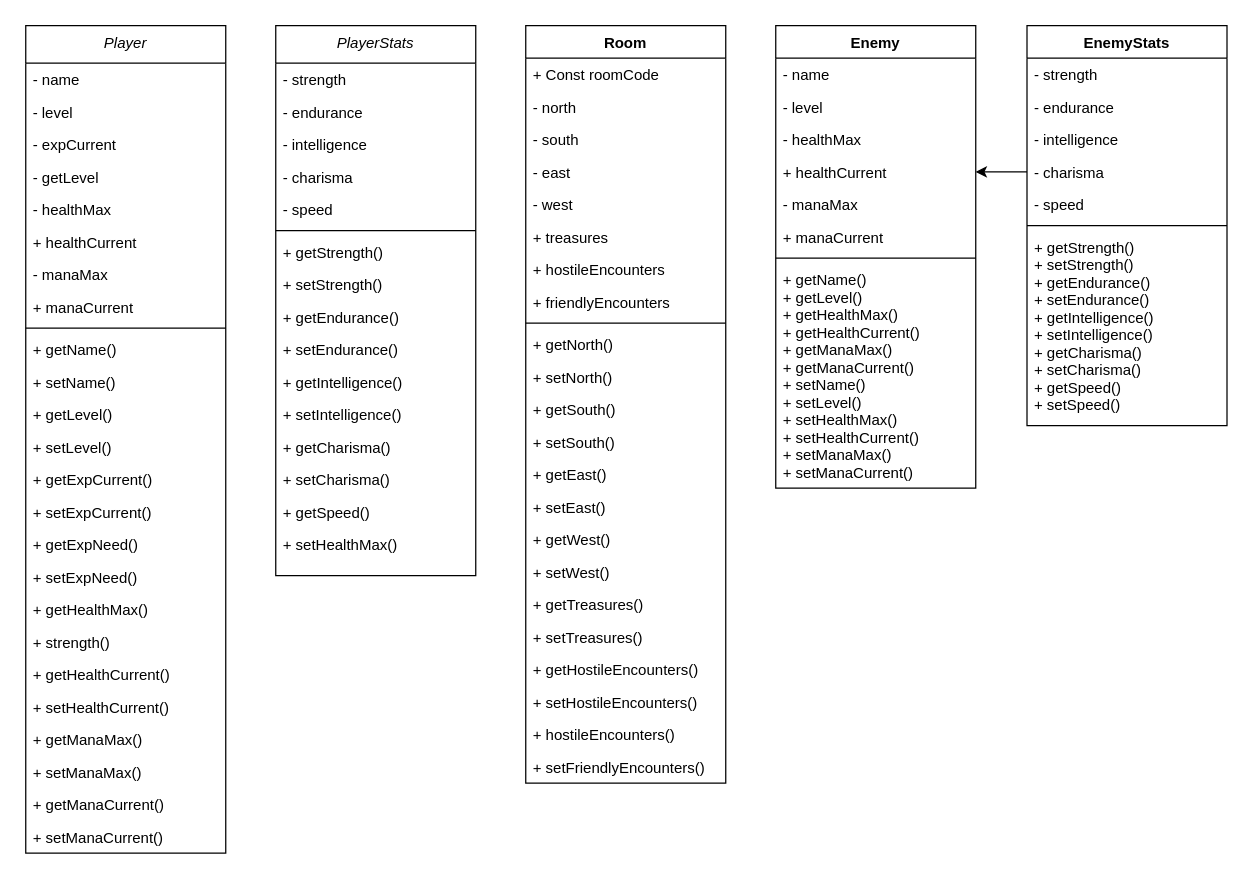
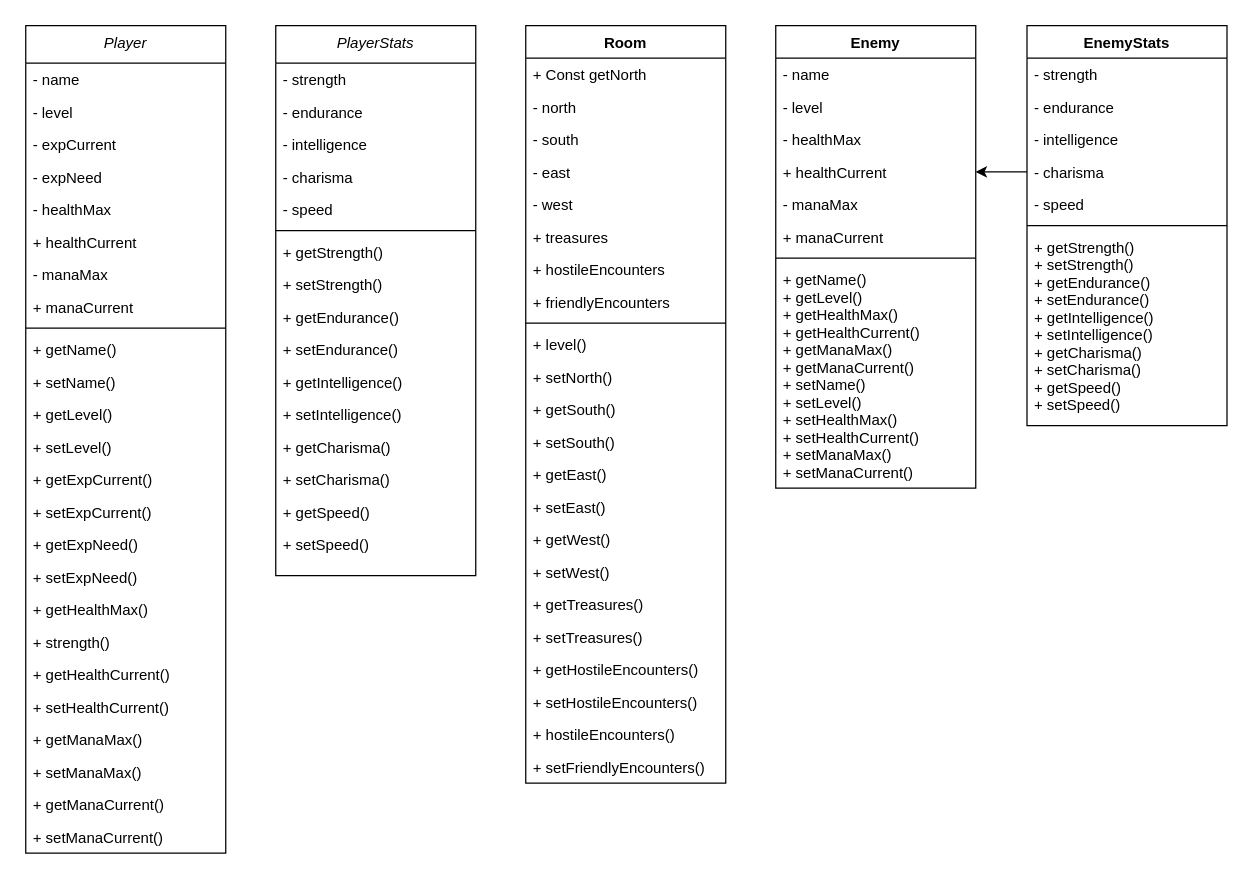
(596, 75) -> (596, 75)
(71, 178) -> (68, 178)
(581, 345) -> (564, 345)
(346, 545) -> (331, 545)
